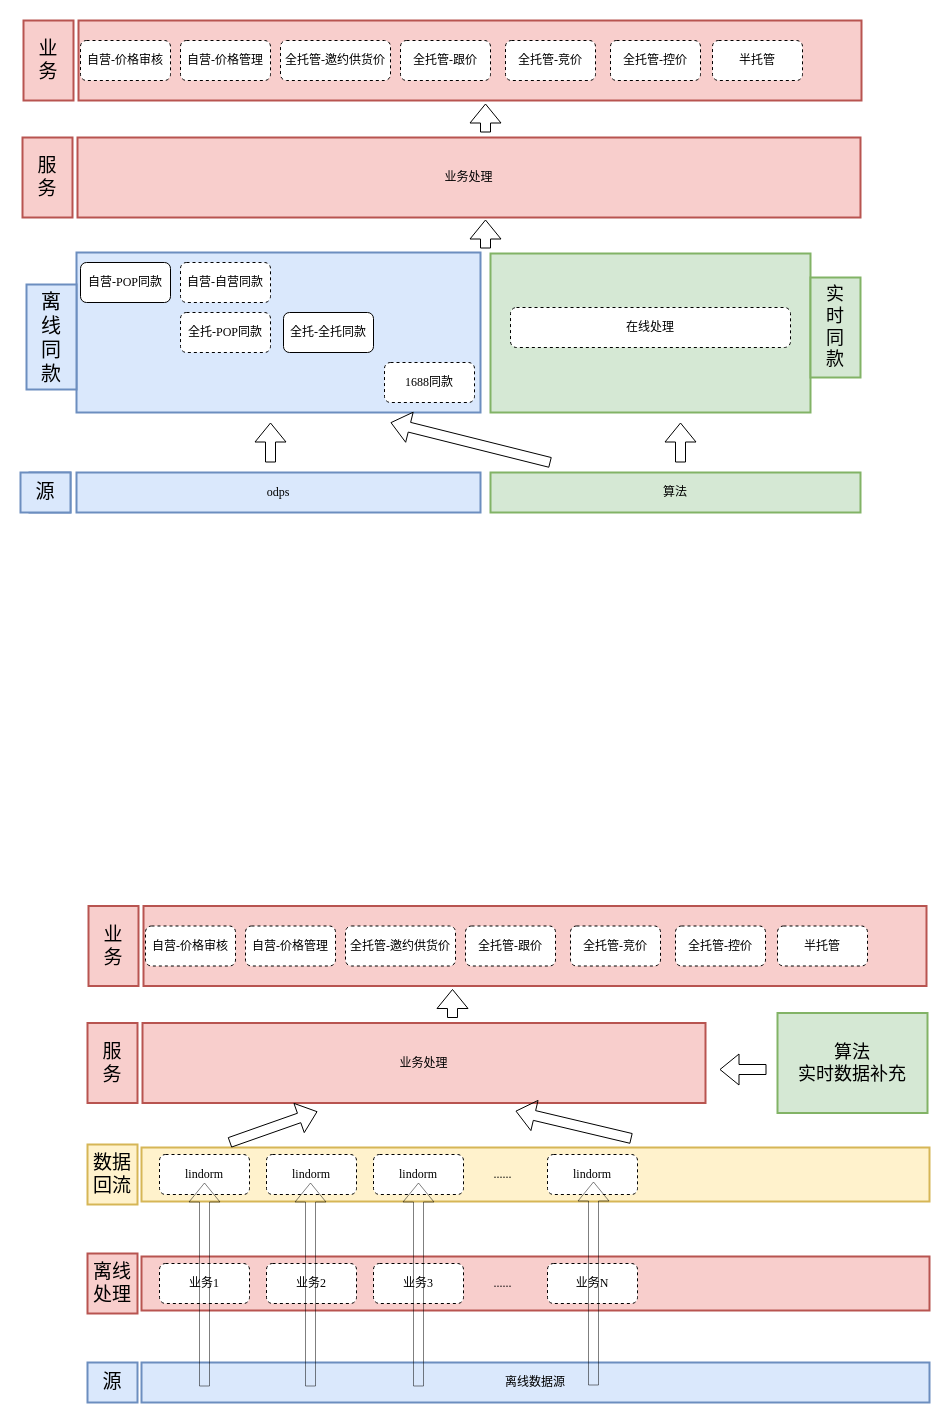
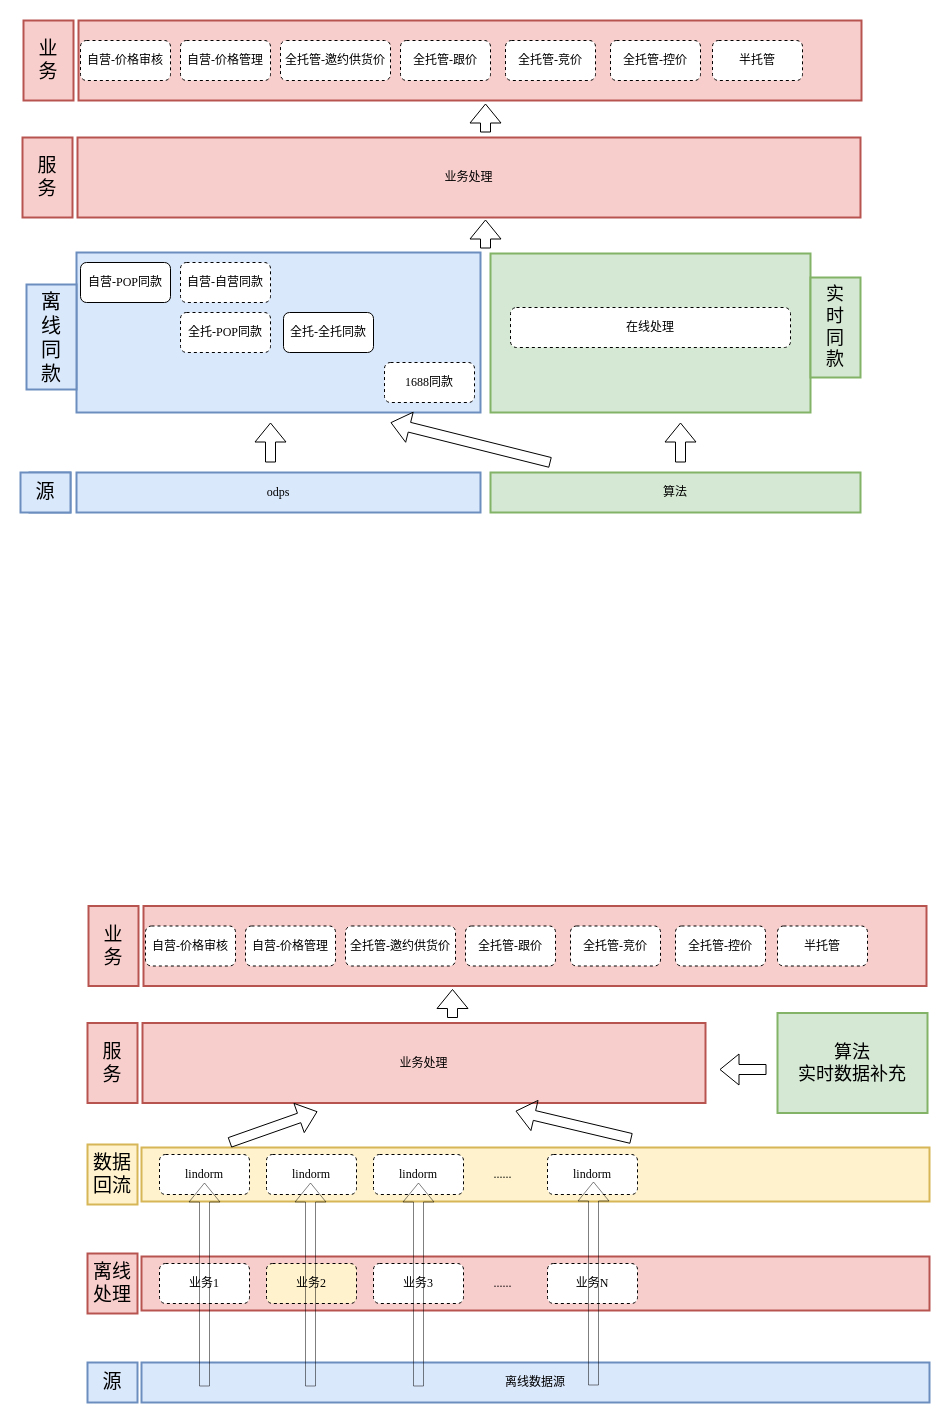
(312, 1284) -> (312, 1284)
